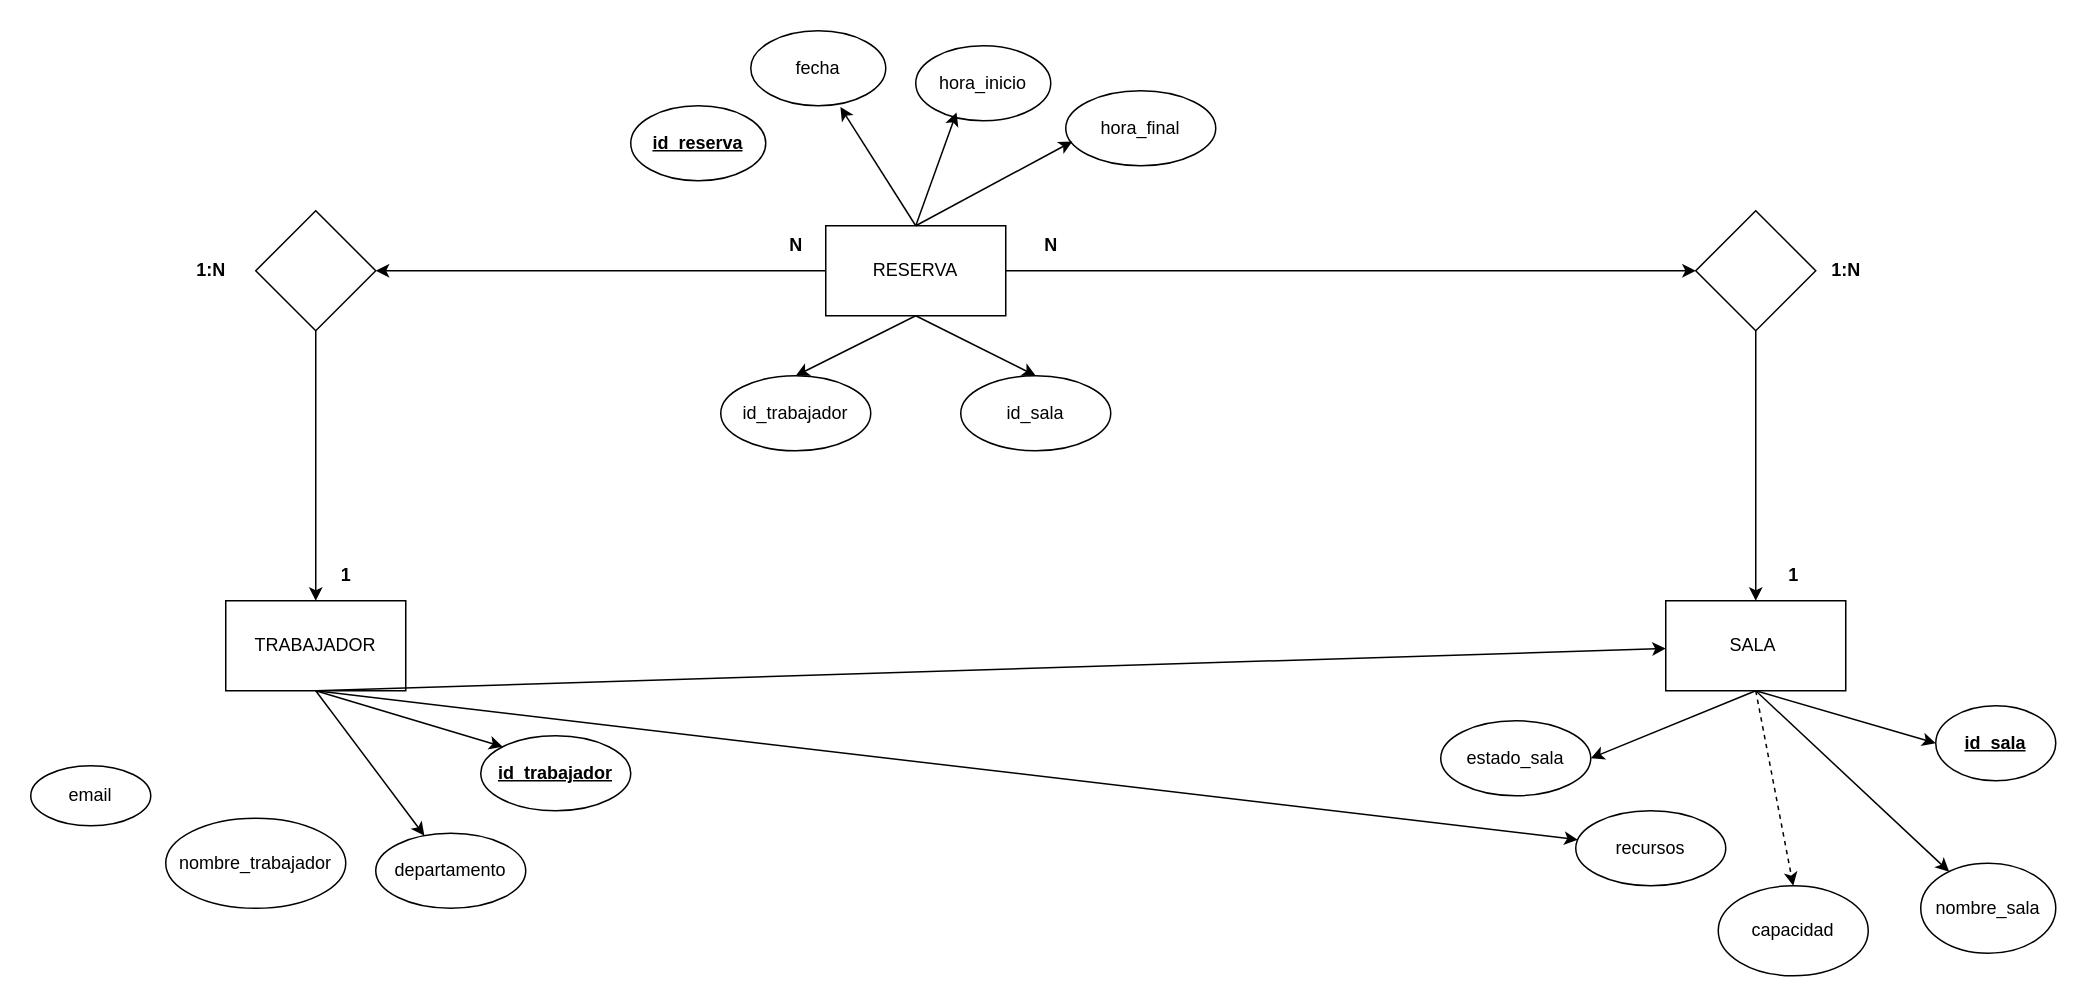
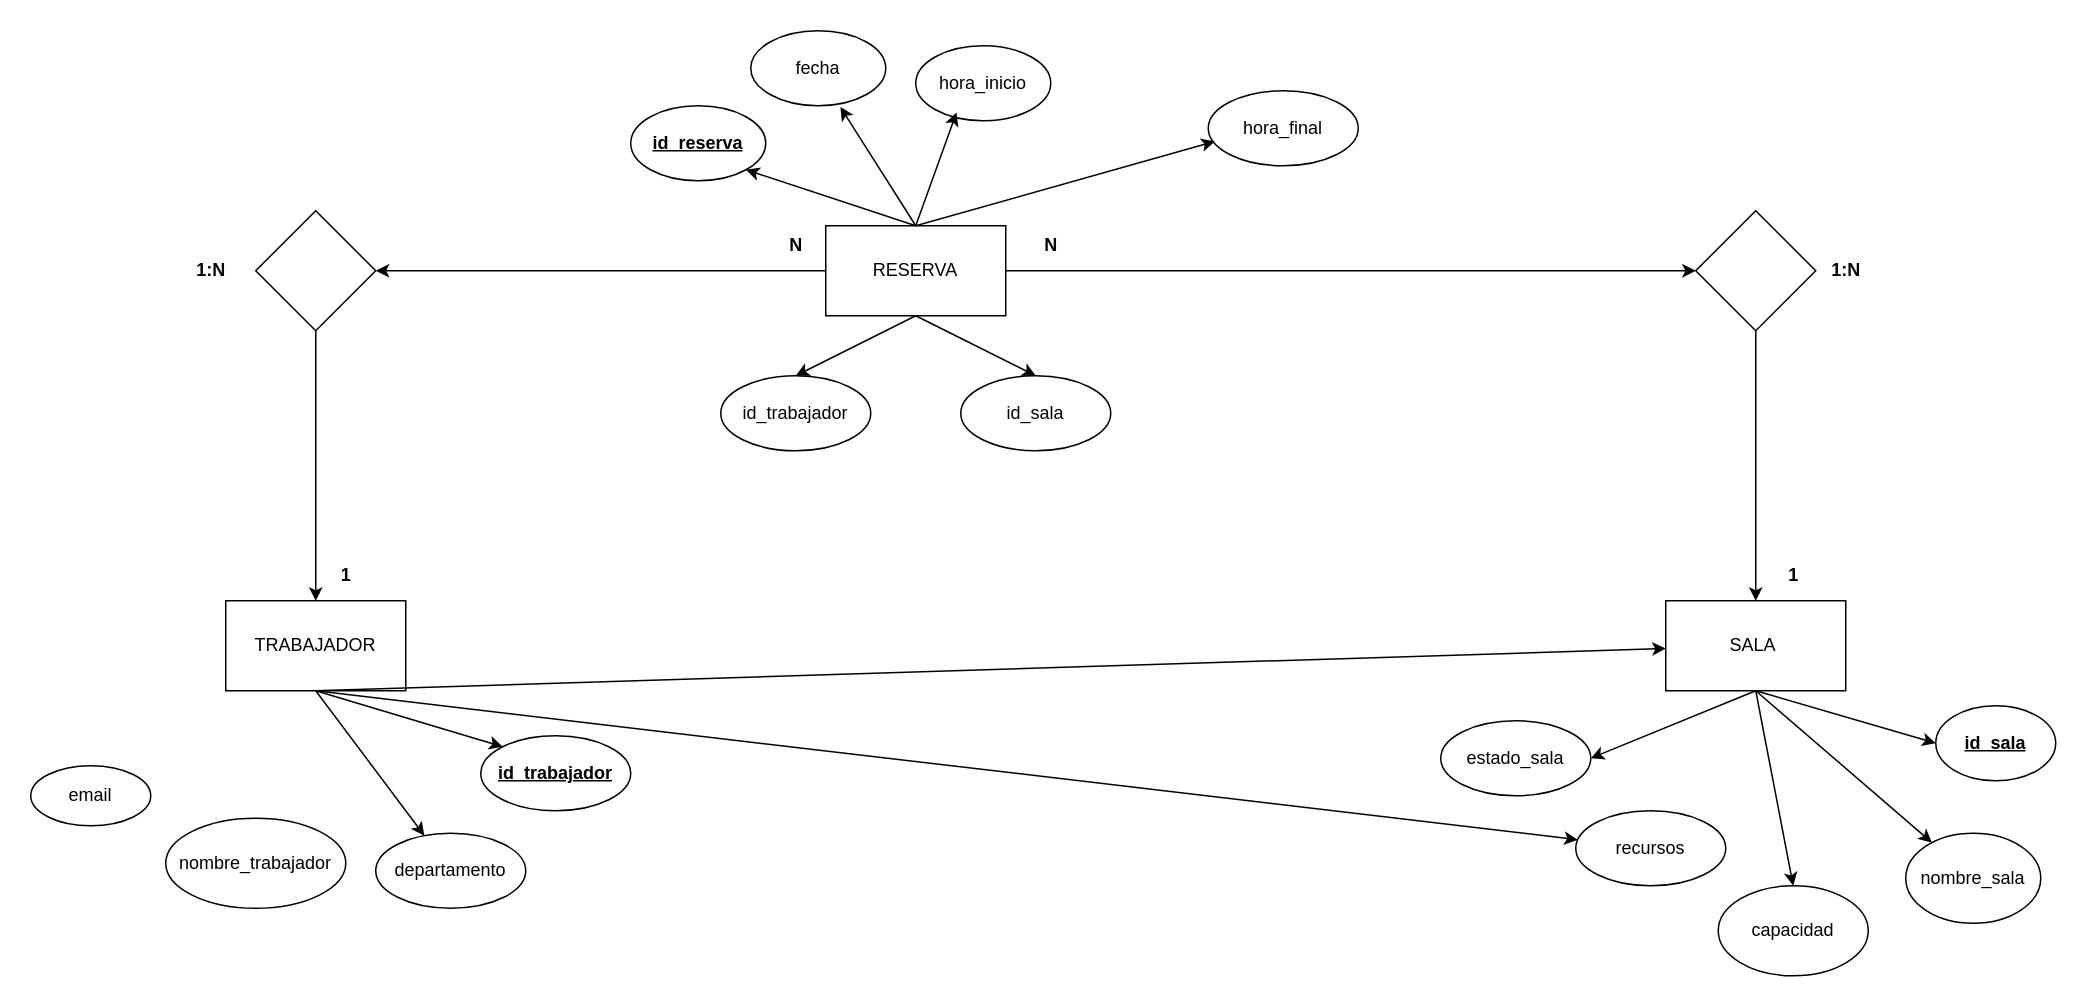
(1141, 128) -> (1283, 128)
none -> (833, 198)
(1774, 786) -> (1774, 786)
(1988, 908) -> (1973, 878)
